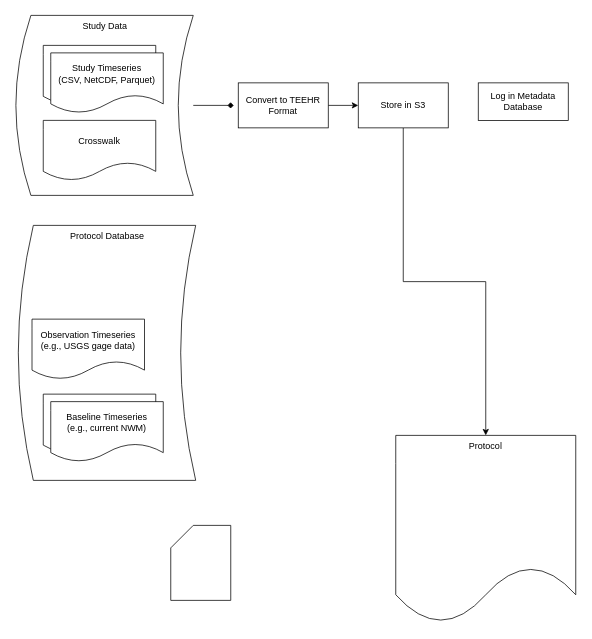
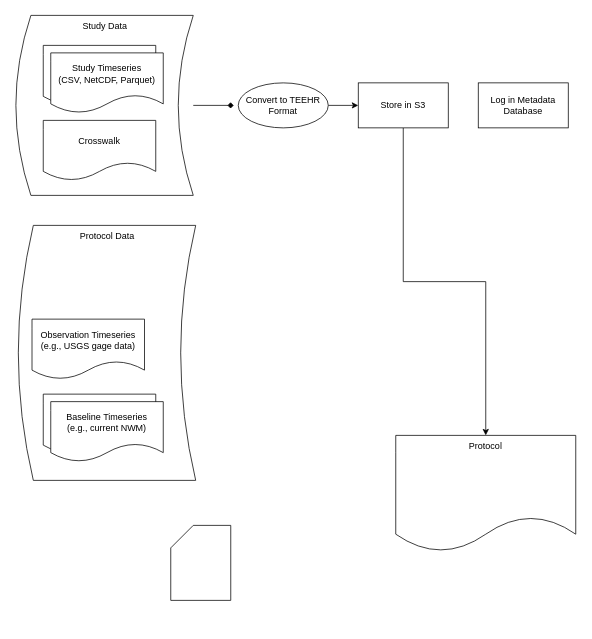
(523, 102) -> (523, 105)
(283, 105) -> (283, 105)
(107, 236) -> (107, 236)
(486, 529) -> (486, 494)
